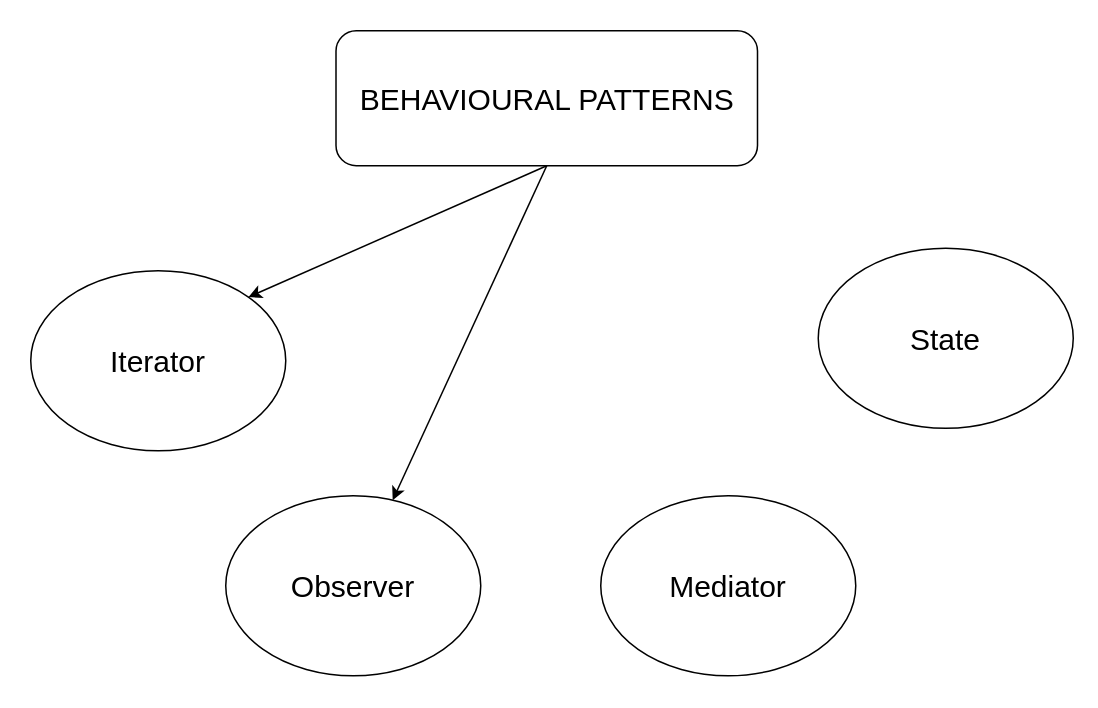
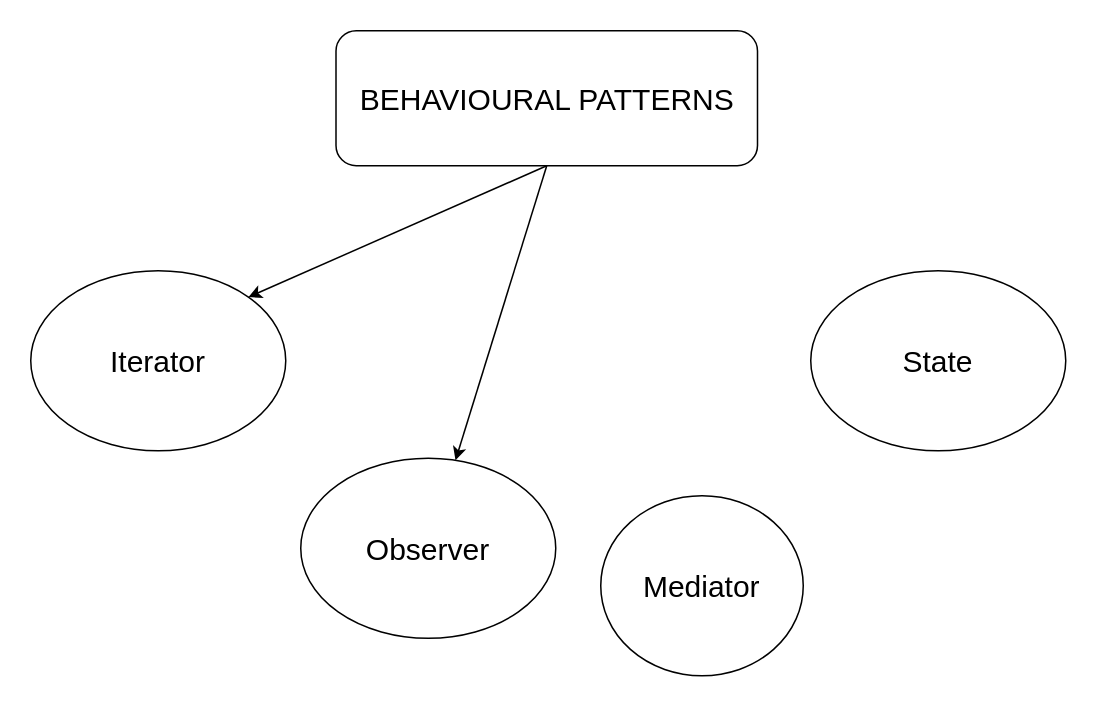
(946, 338) -> (938, 361)
(353, 586) -> (428, 548)
(728, 586) -> (702, 586)
